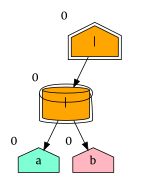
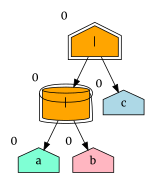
none -> (124, 104)
